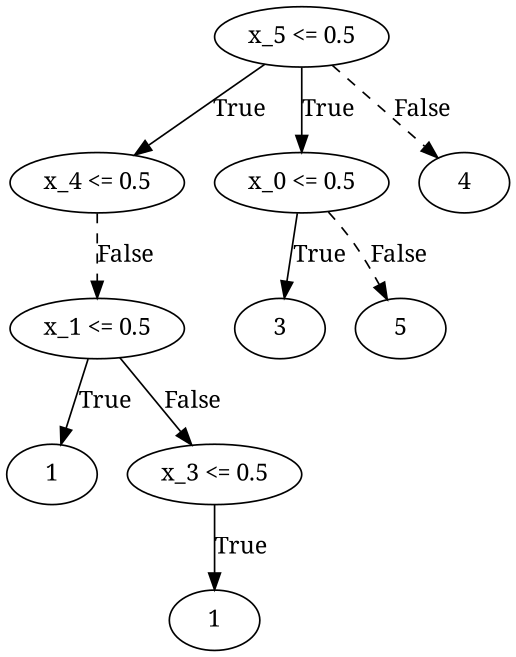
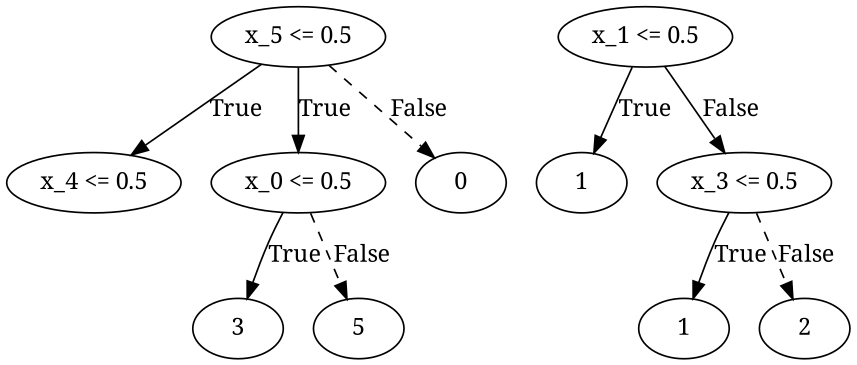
(464, 183) -> (461, 183)
(97, 247) -> none
none -> (805, 329)
